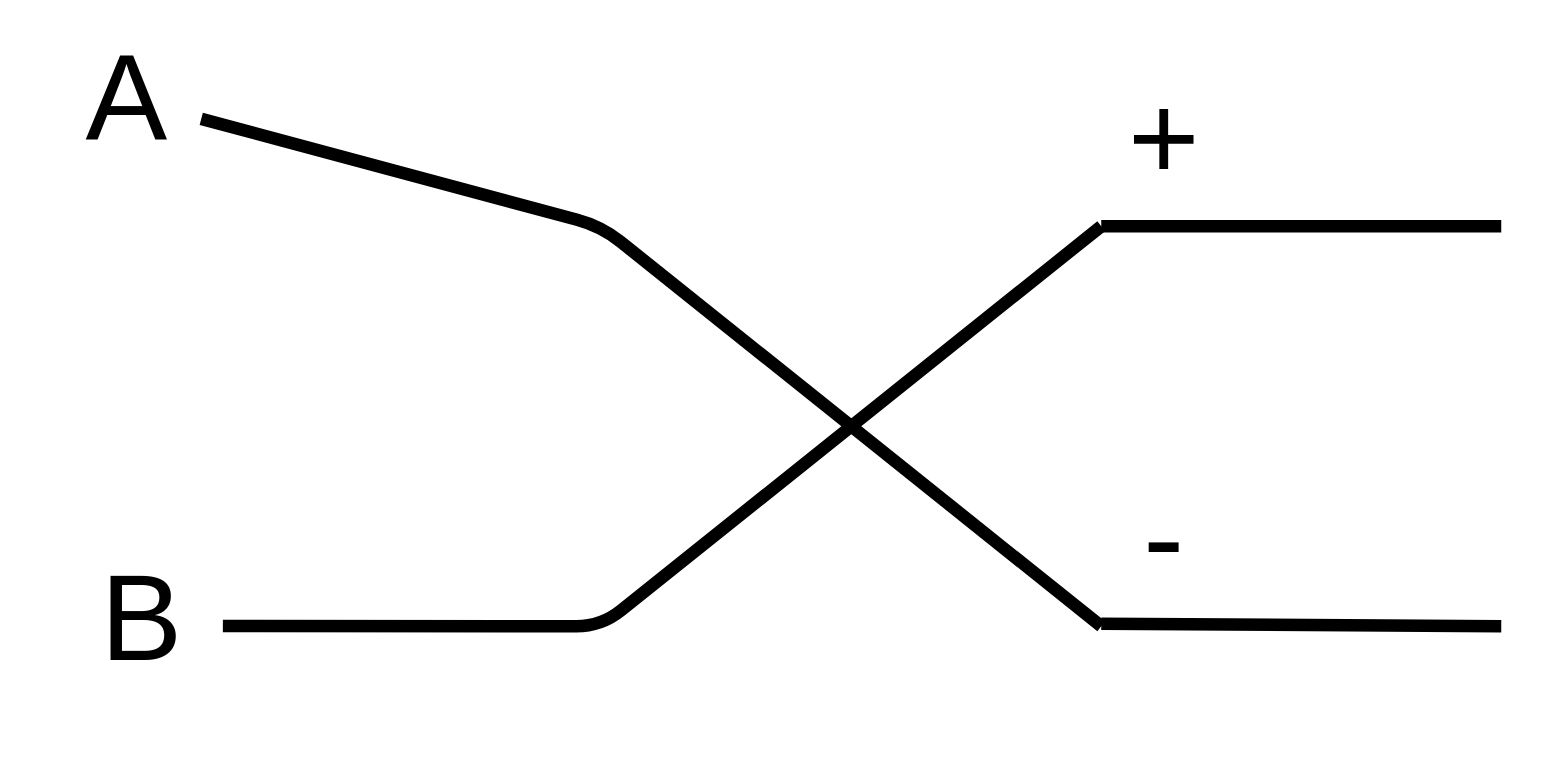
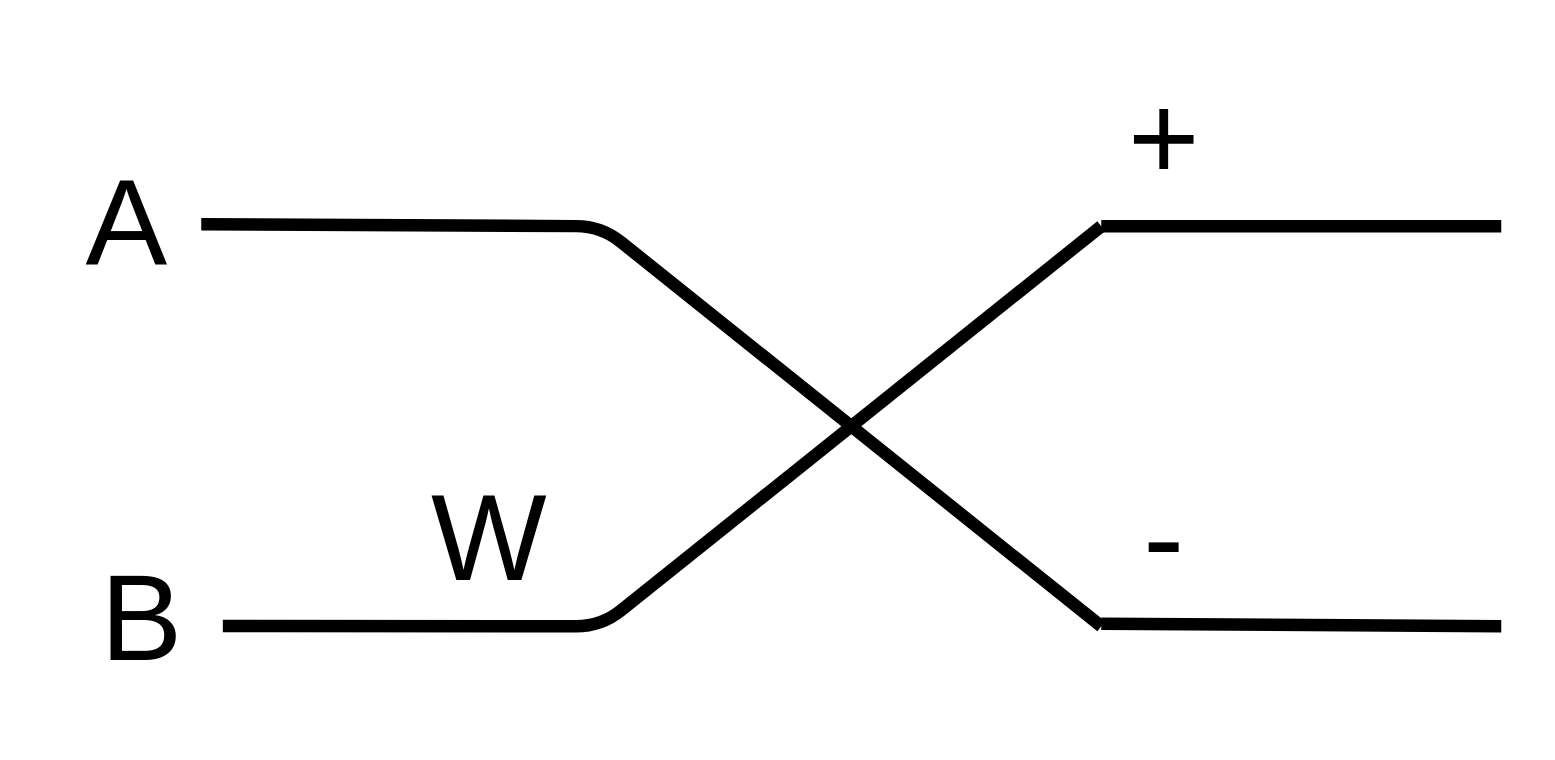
(126, 99) -> (126, 224)
none -> (489, 539)
